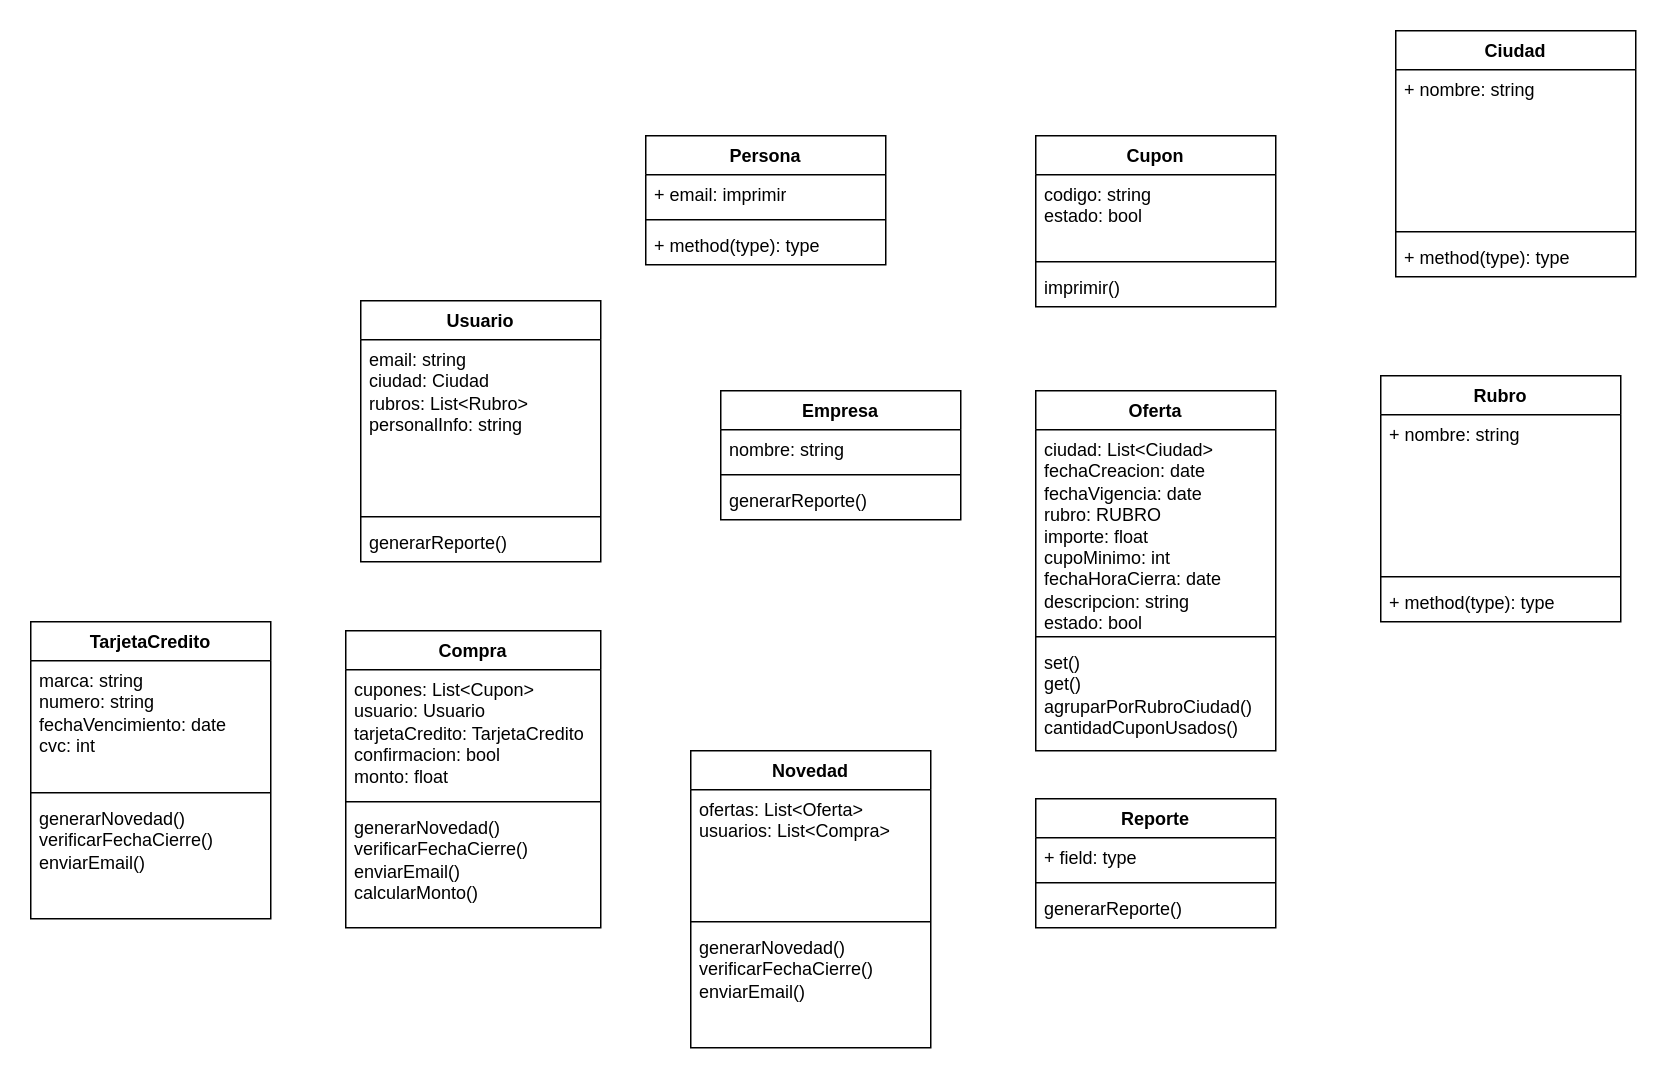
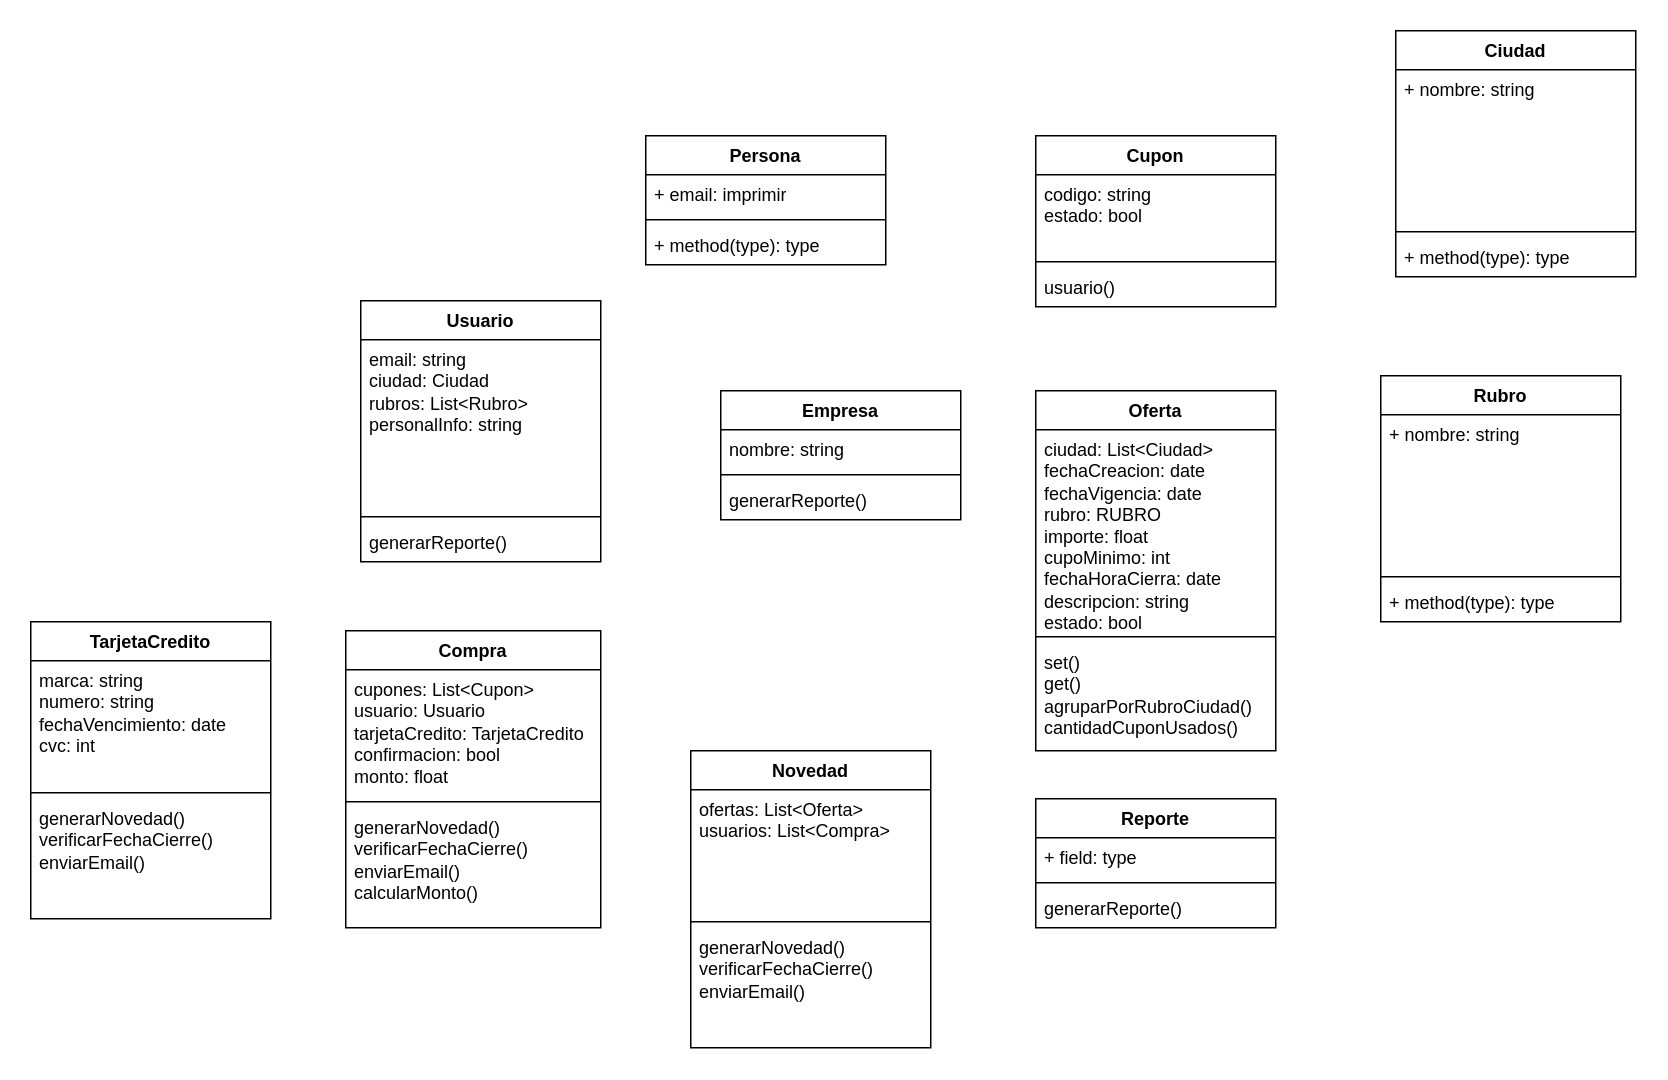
(1088, 289) -> (1088, 289)
